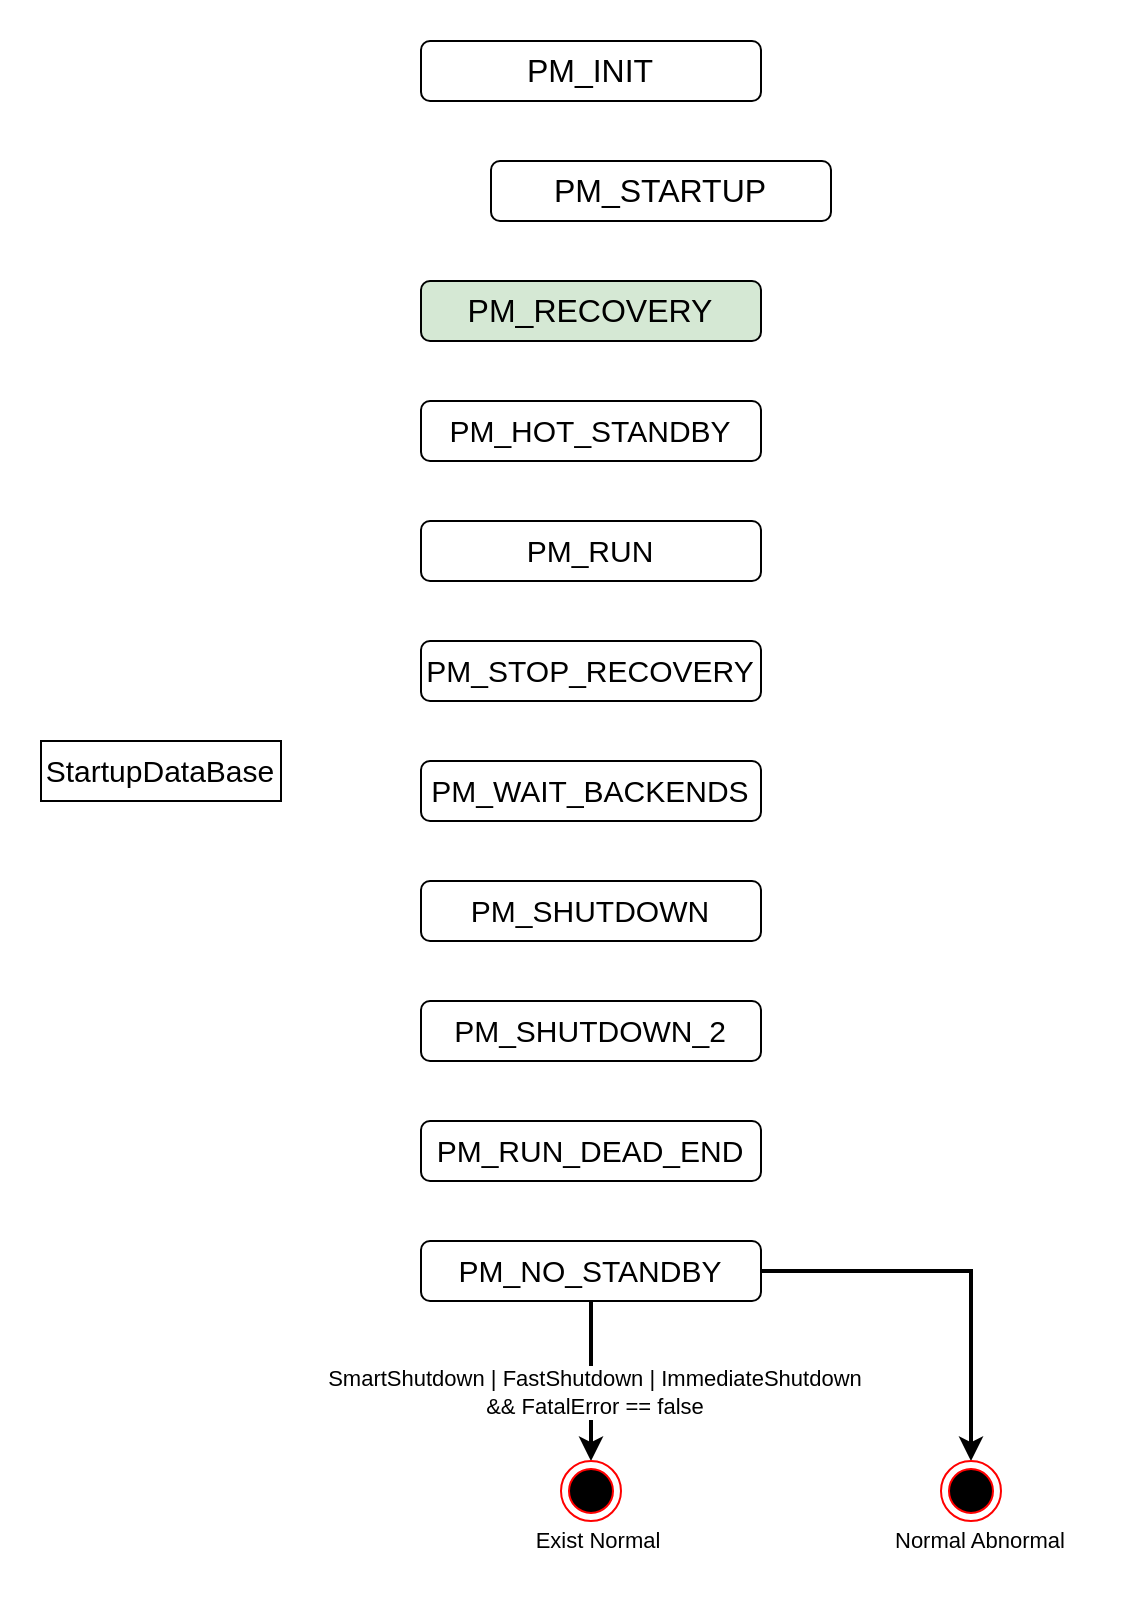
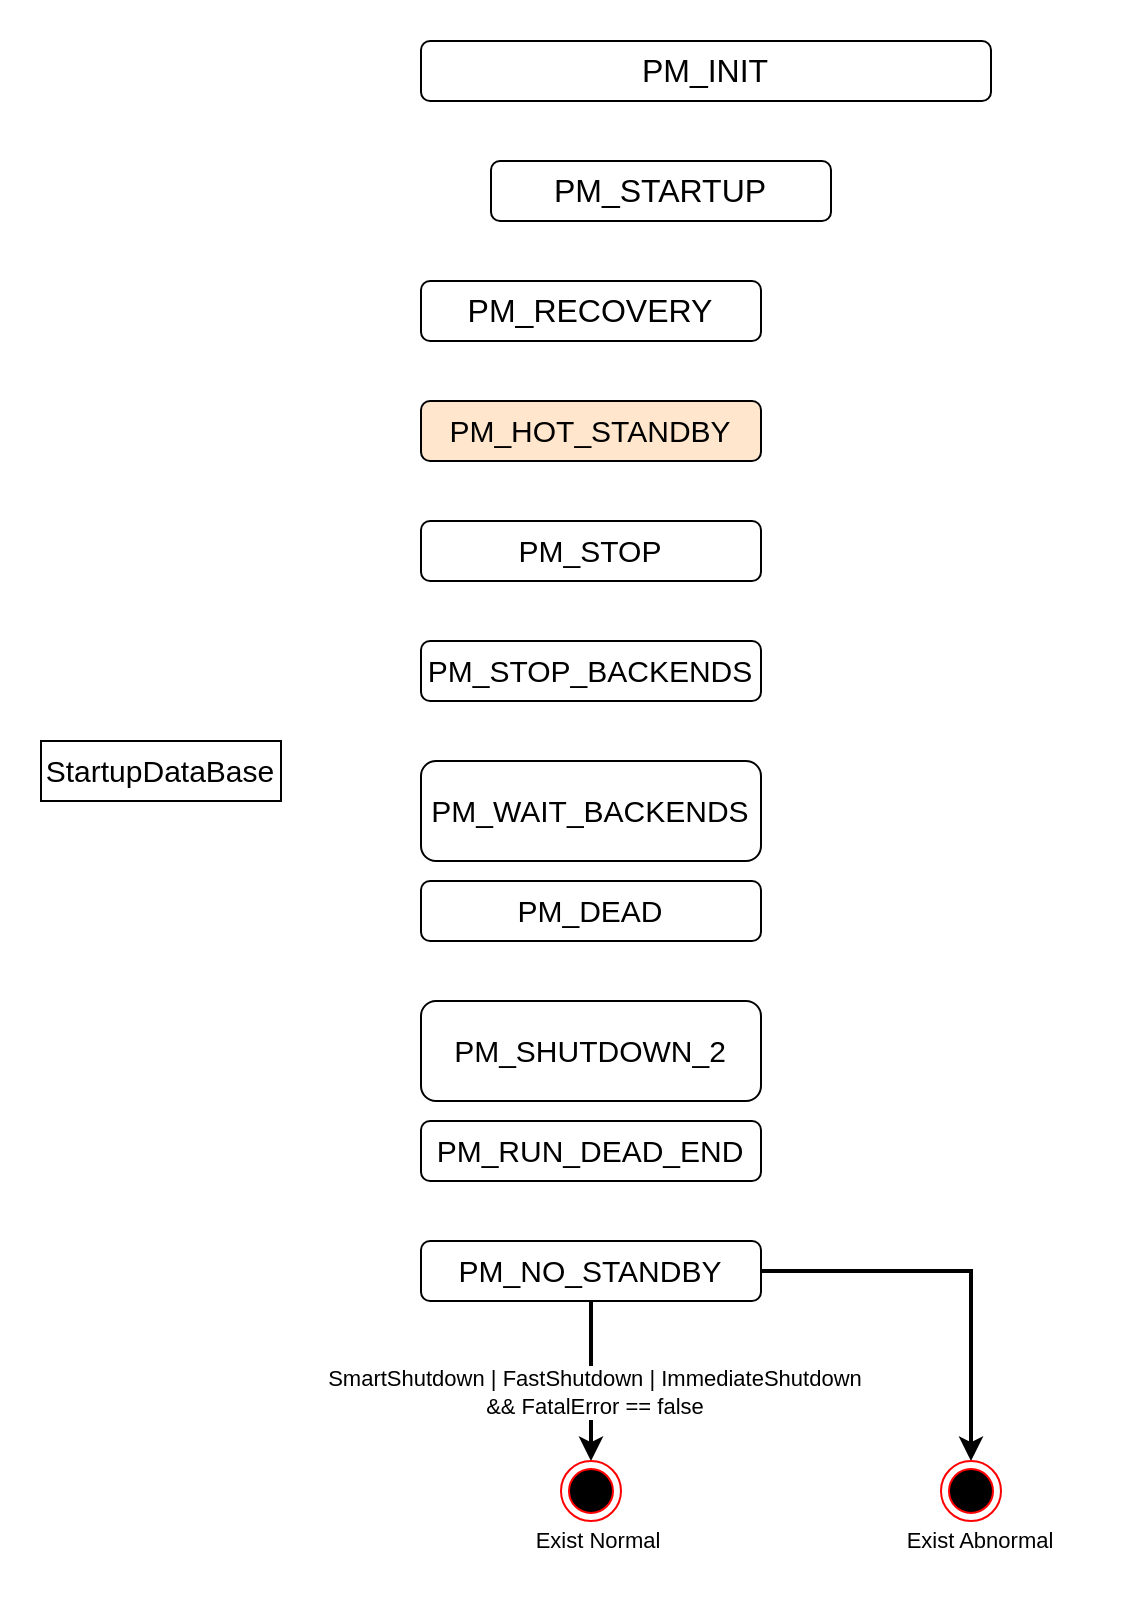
(591, 71) -> (706, 71)
(591, 311) -> (591, 311)
(591, 431) -> (591, 431)
(591, 551) -> (591, 551)
(591, 671) -> (591, 671)
(591, 791) -> (591, 811)
(591, 911) -> (591, 911)
(591, 1031) -> (591, 1051)
(981, 1541) -> (981, 1541)
